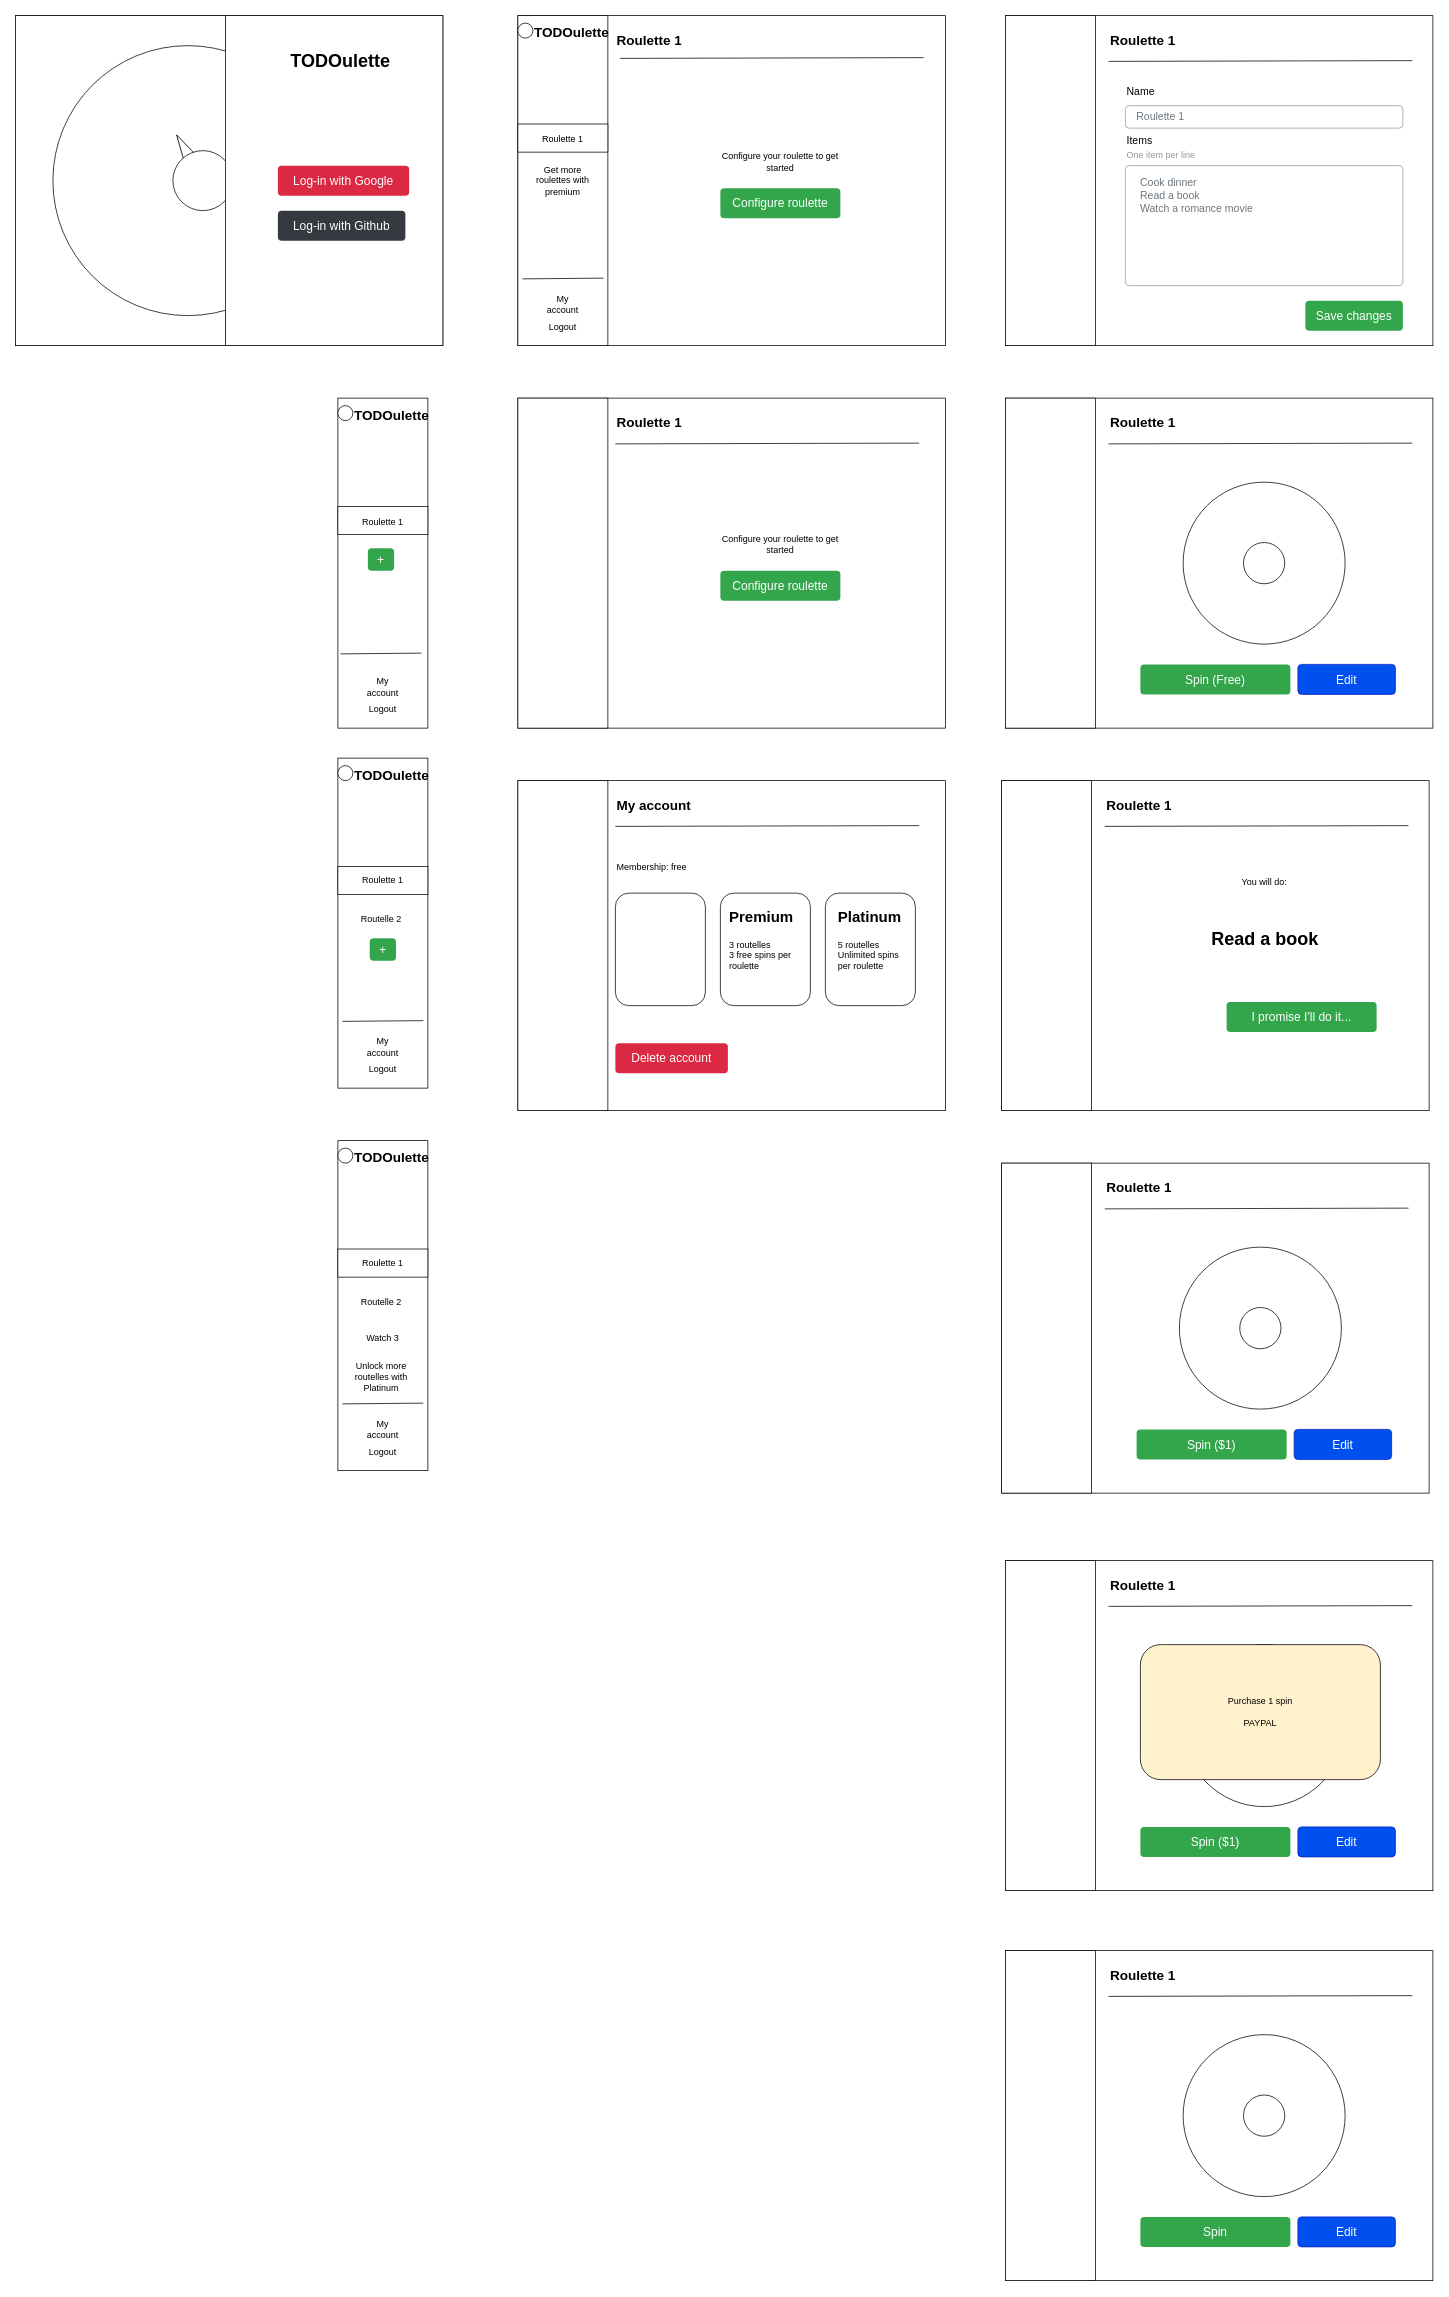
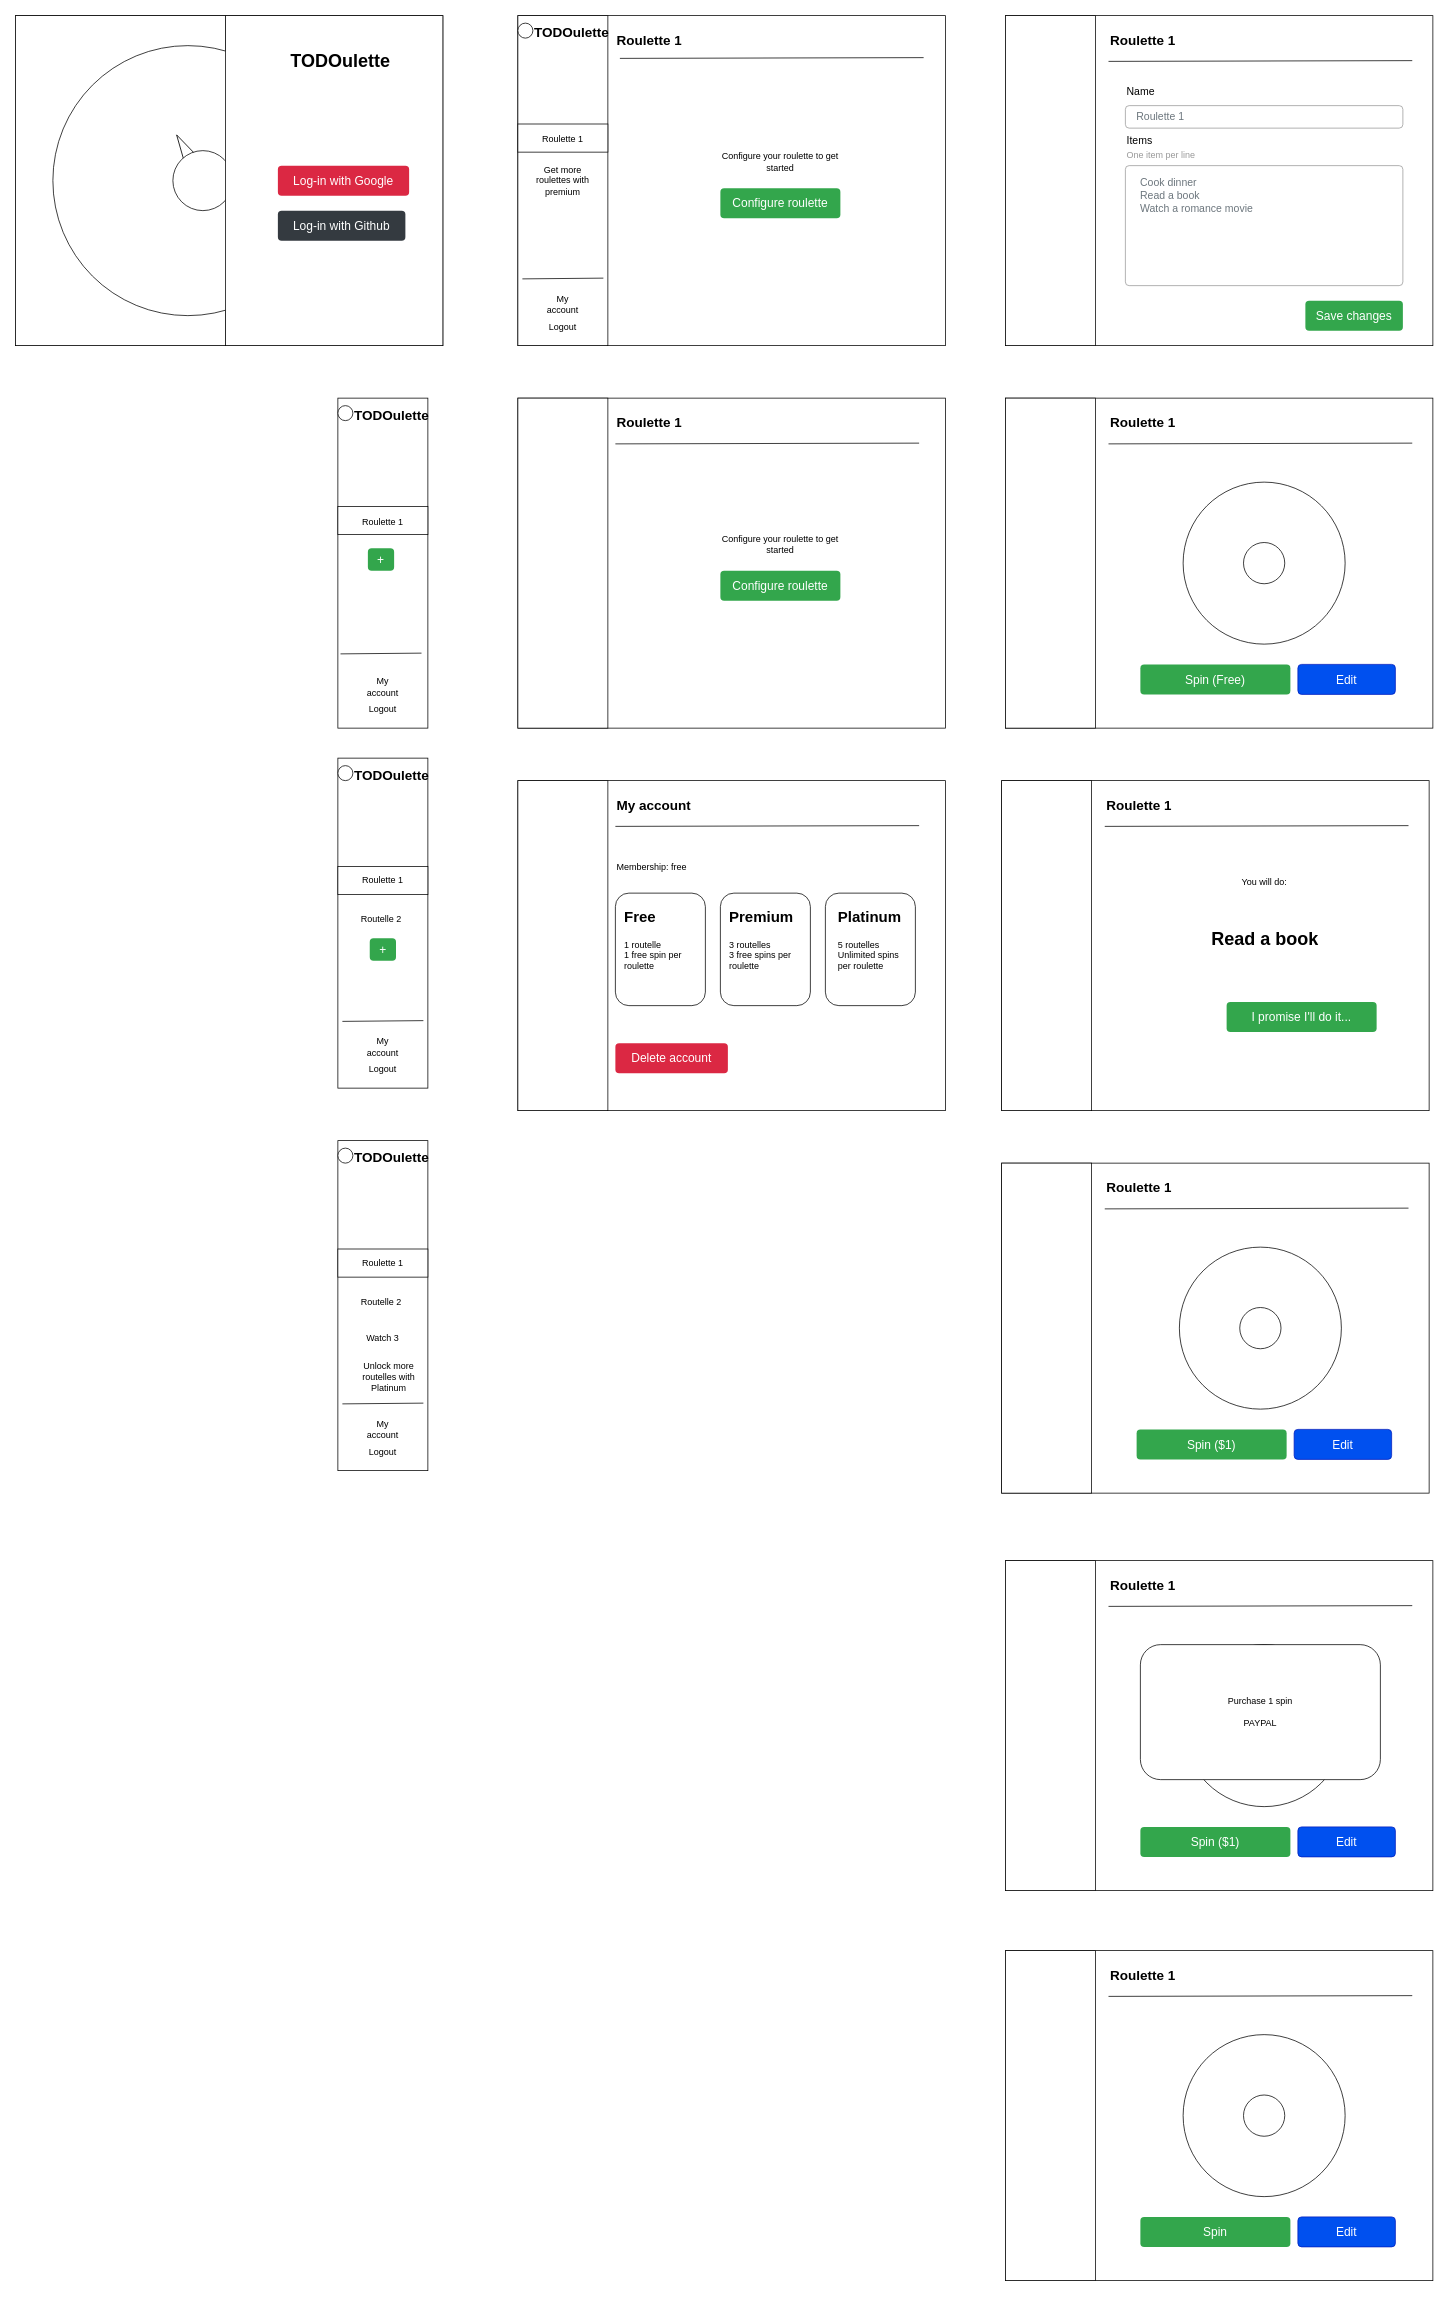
none -> (657, 945)
(381, 1377) -> (389, 1377)
(1260, 1712) -> (1260, 1712)
